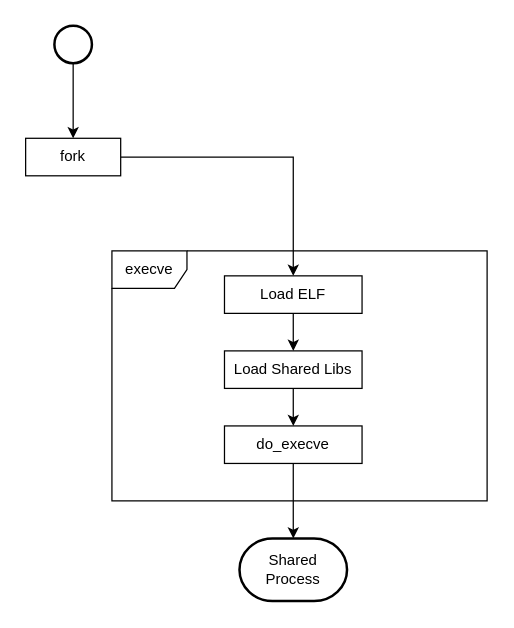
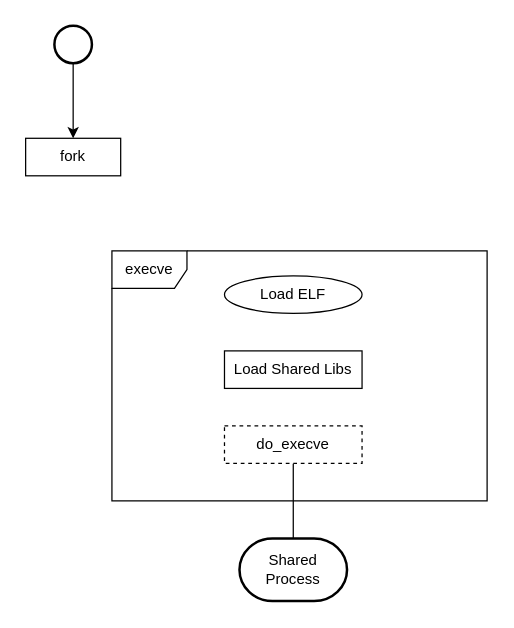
(262, 157) -> none
(293, 294) -> (293, 294)
(293, 336) -> none
(293, 411) -> none
(293, 444) -> (293, 444)
(293, 528) -> (293, 532)
